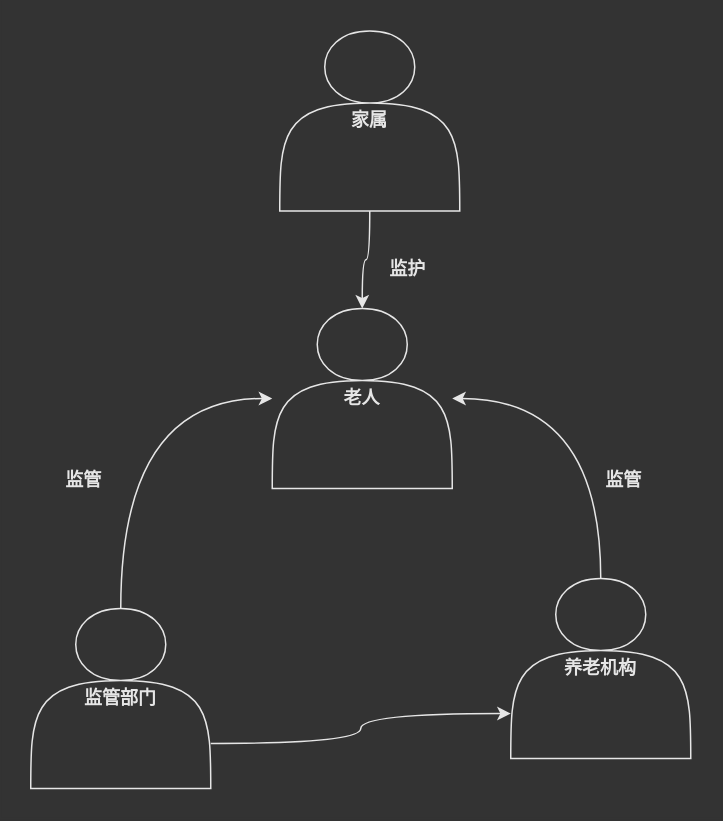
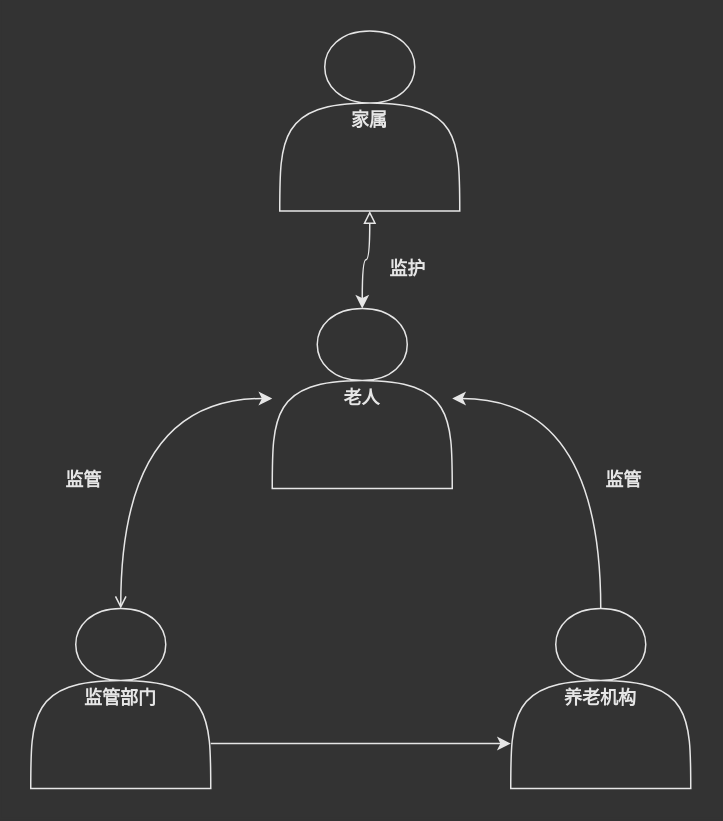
(370, 219) -> (370, 224)
(121, 602) -> (121, 601)
(601, 668) -> (601, 698)
